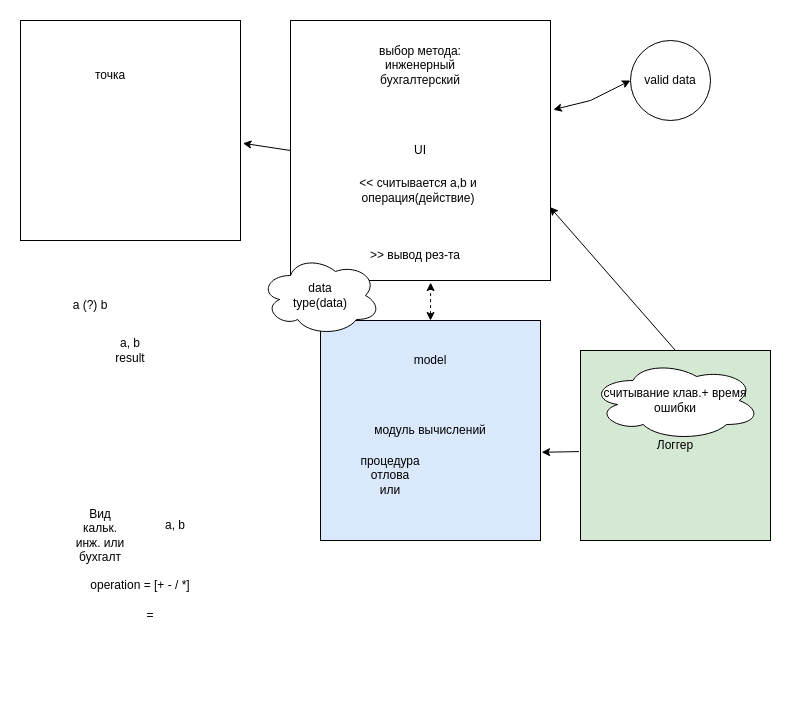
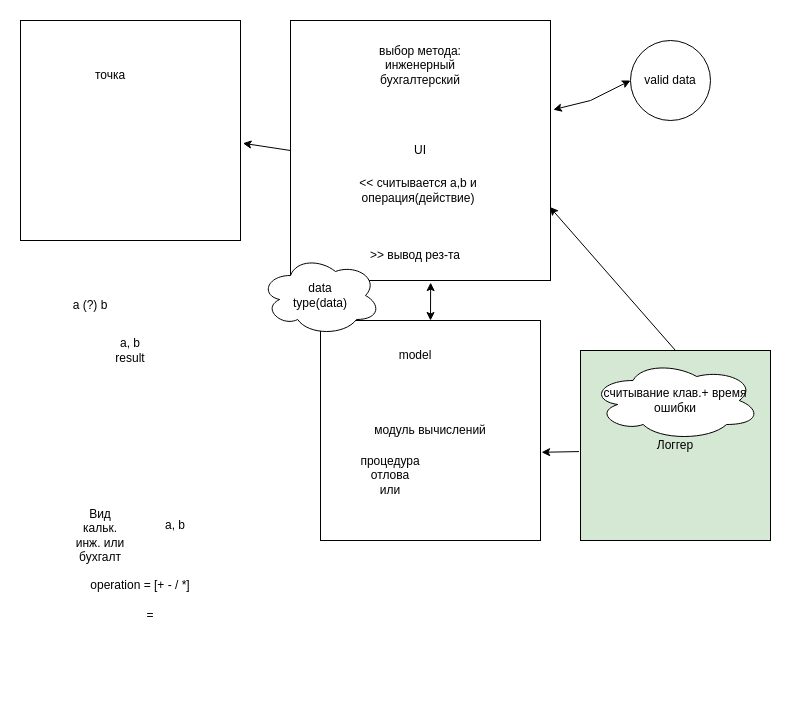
(431, 301) -> (431, 301)
(431, 361) -> (416, 356)
(431, 431) -> (431, 431)
